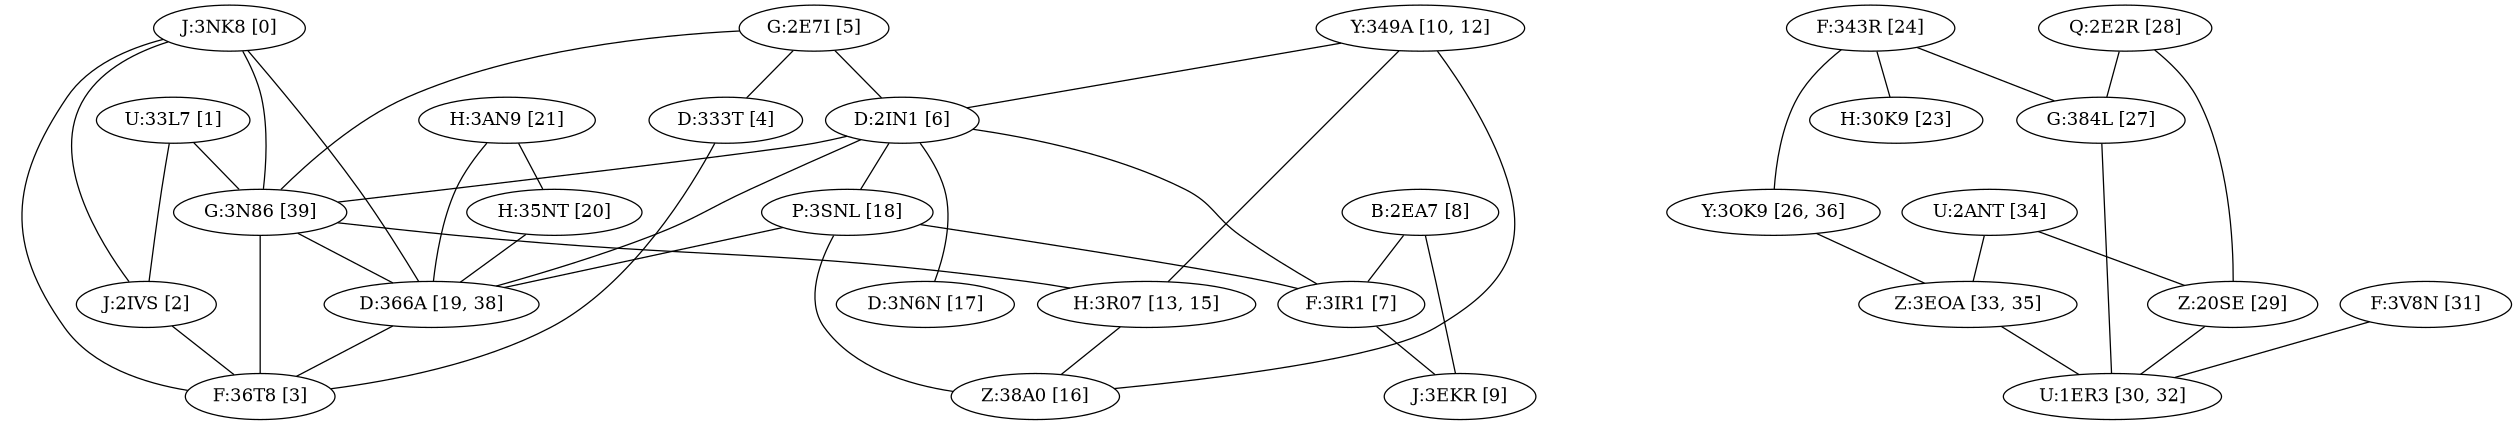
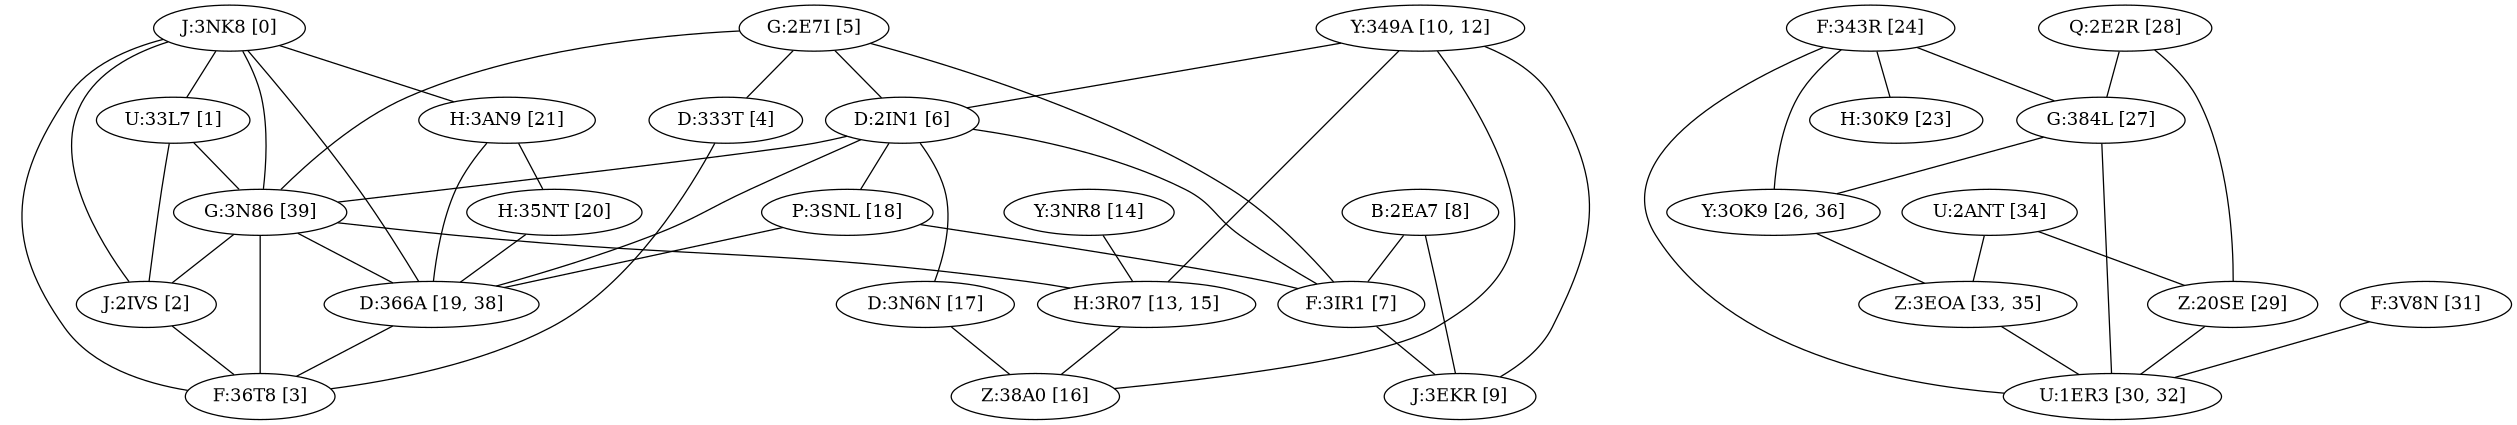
none -> (201, 74)
none -> (367, 74)
none -> (1120, 131)
none -> (1940, 165)
none -> (1589, 205)
none -> (1089, 212)
none -> (203, 259)
none -> (1692, 279)
(841, 346) -> (981, 351)
